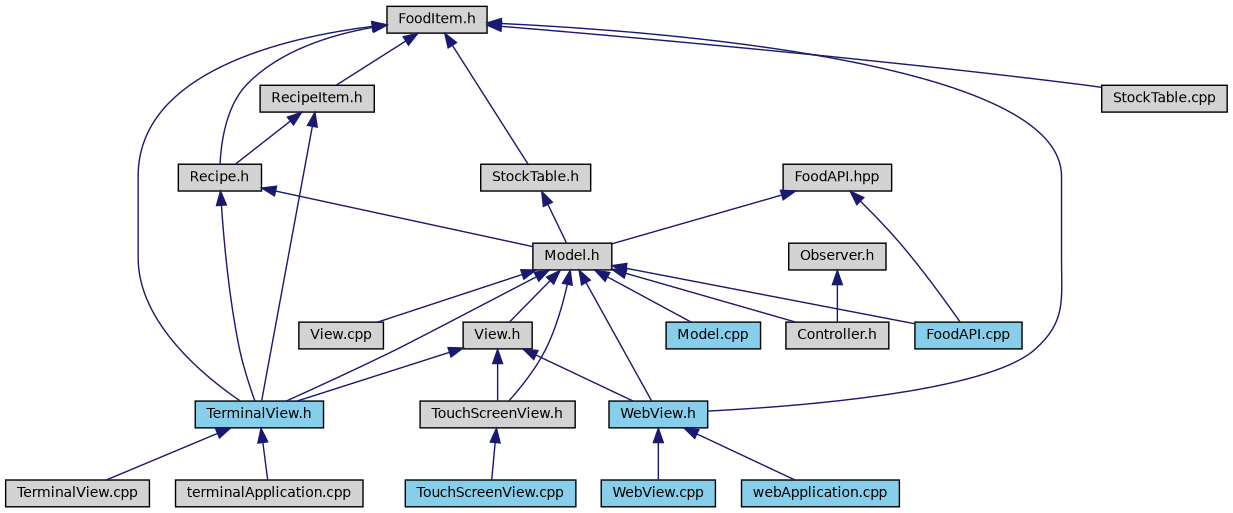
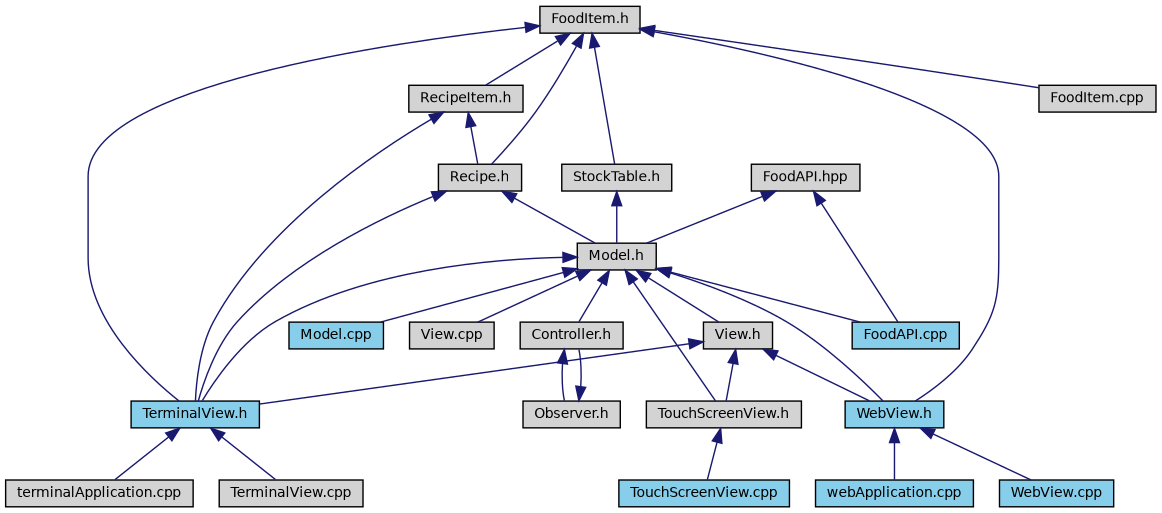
(1164, 99) -> (1097, 99)
none -> (562, 382)
